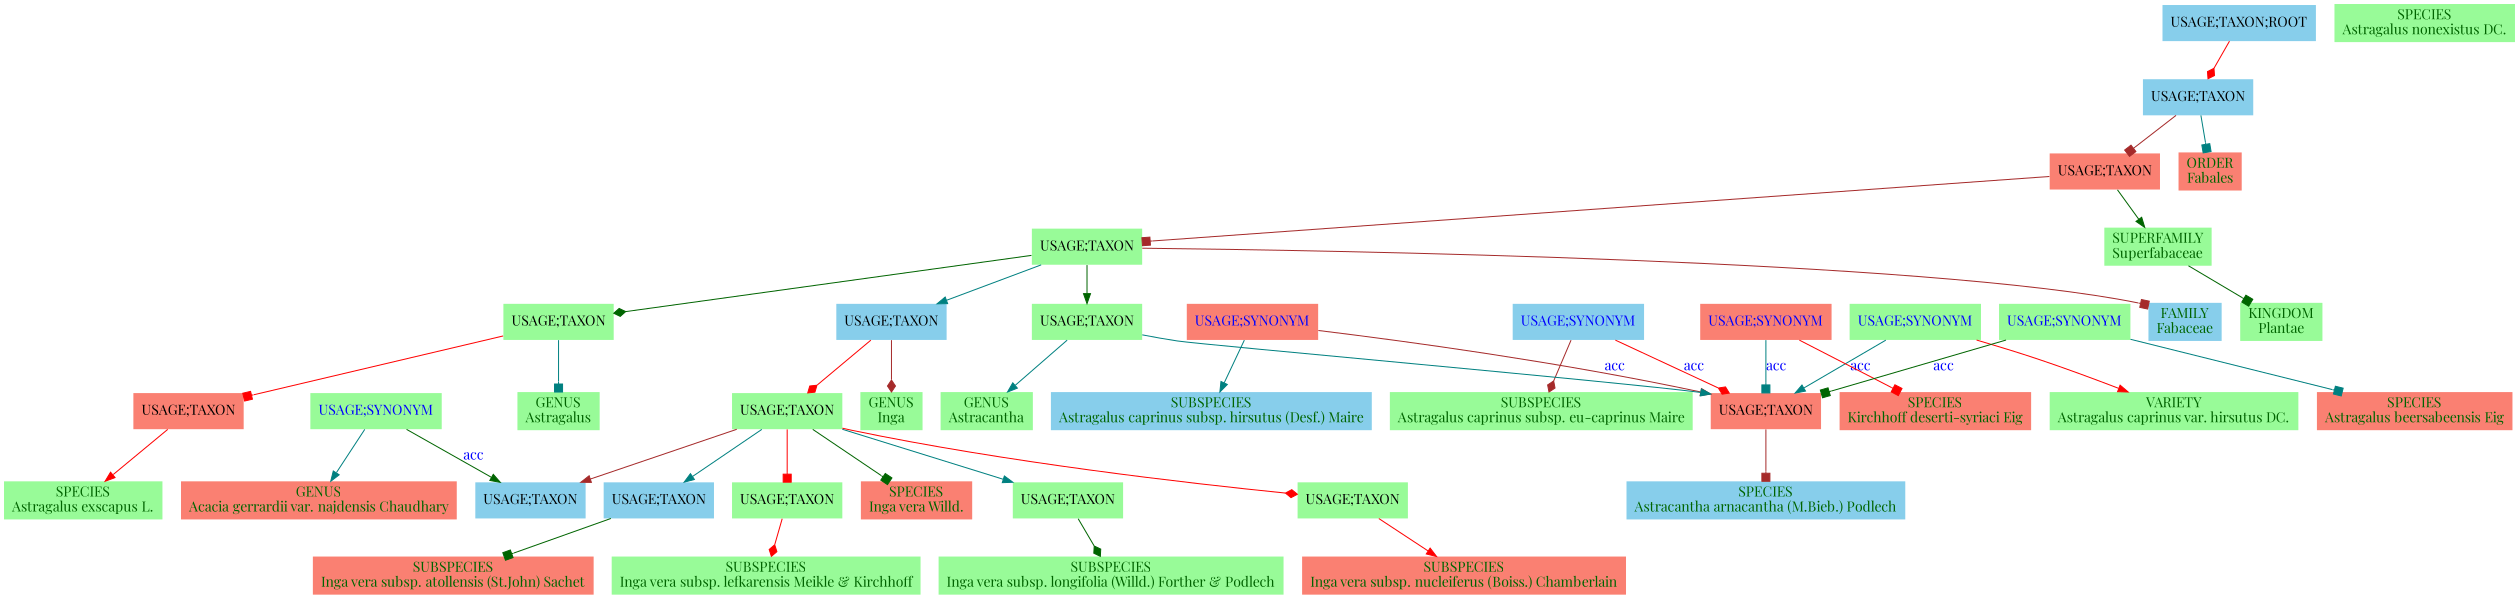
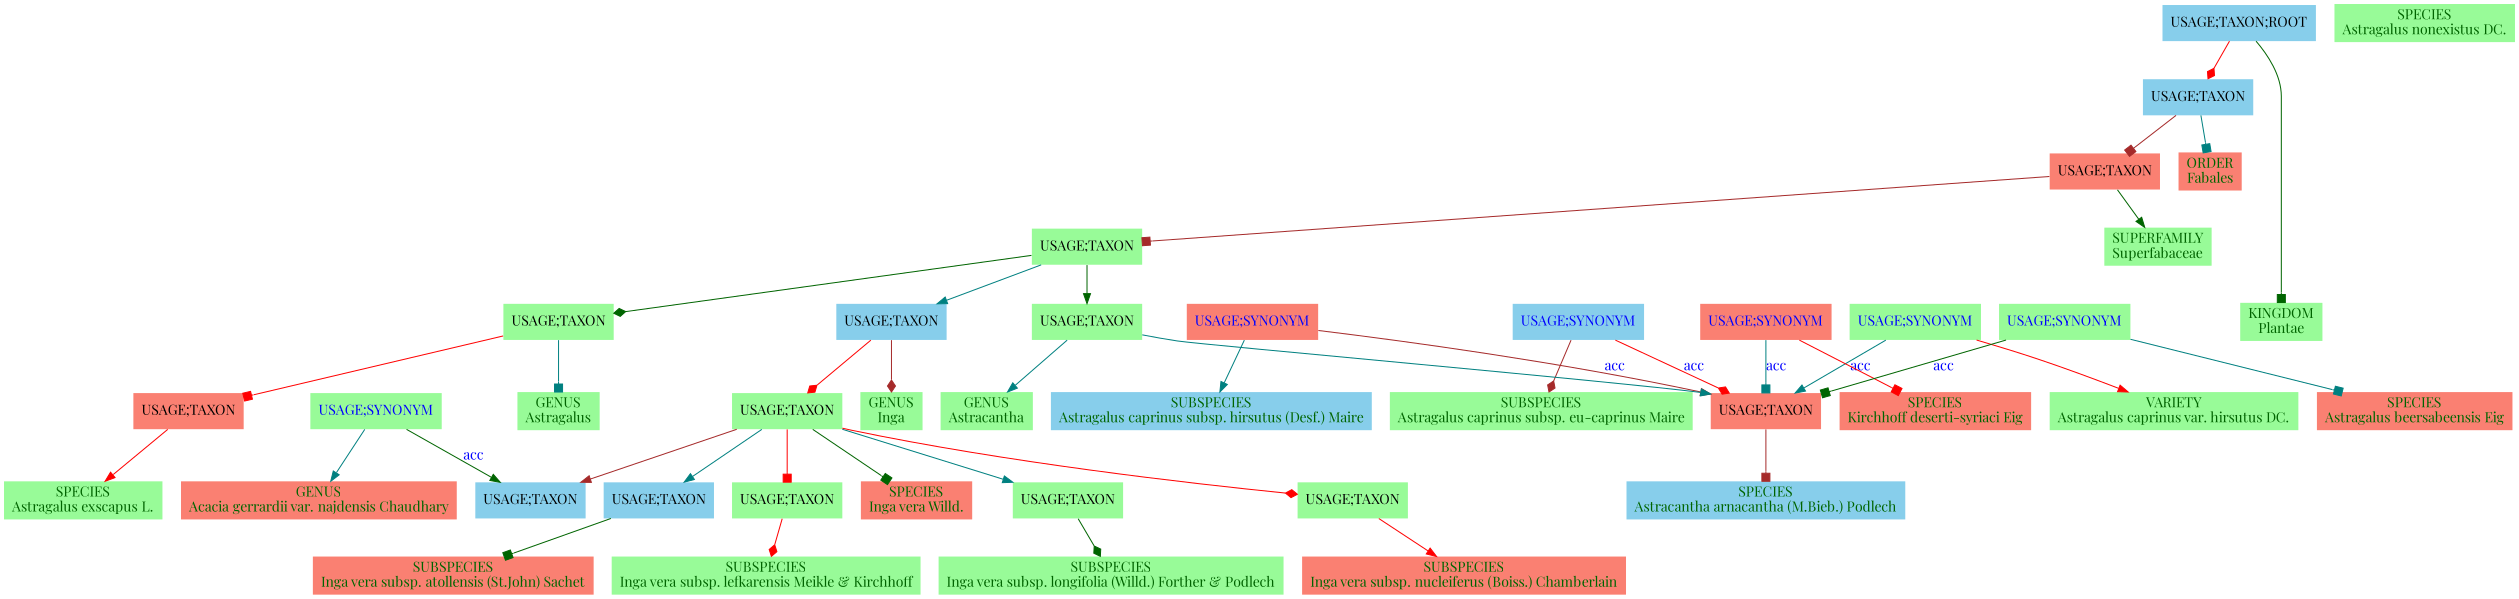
(2215, 282) -> (2281, 163)
(2185, 322) -> none
